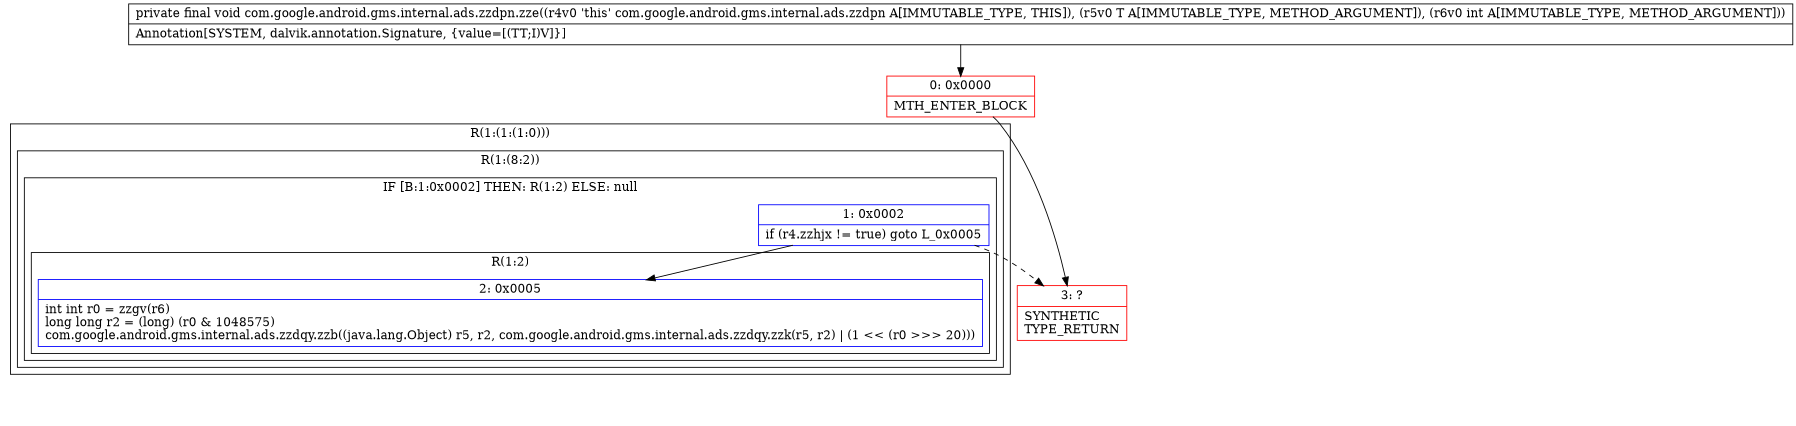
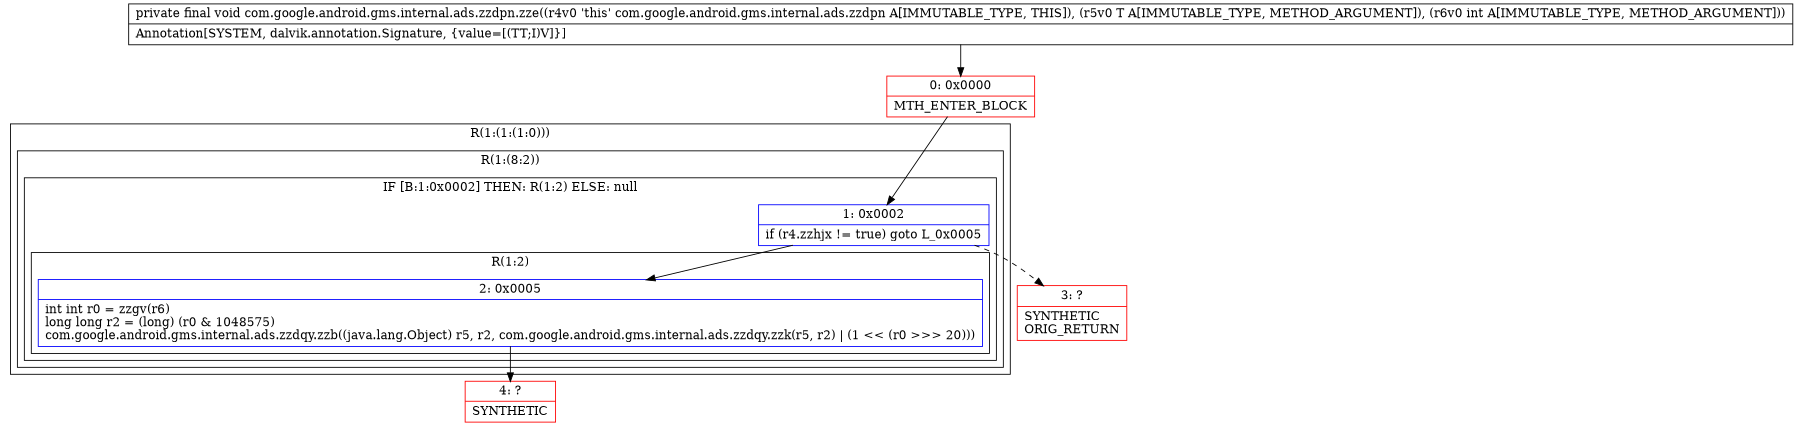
(1039, 192) -> (920, 157)
(1072, 330) -> (1072, 330)
none -> (510, 402)
